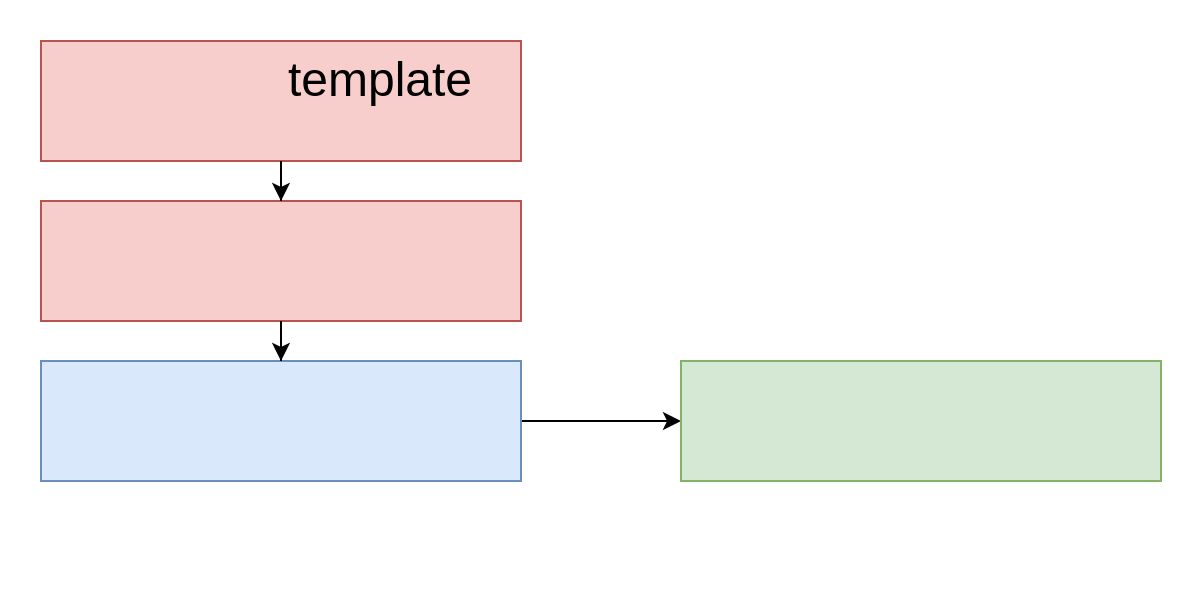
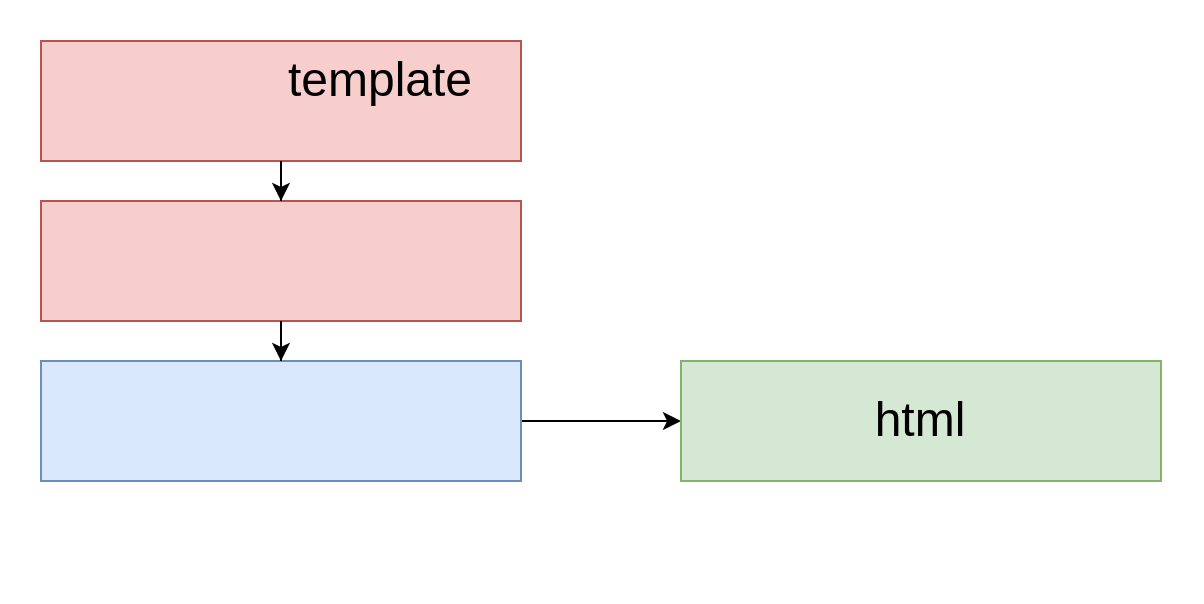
none -> (921, 421)
